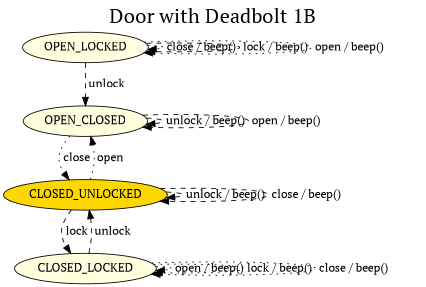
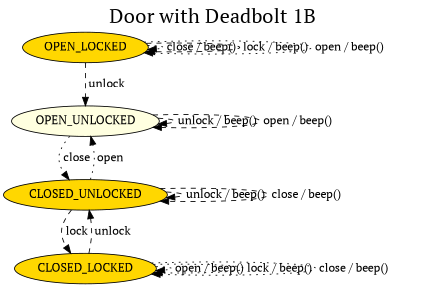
(85, 47) -> (85, 47)
(85, 121) -> (85, 121)
(85, 269) -> (85, 269)
